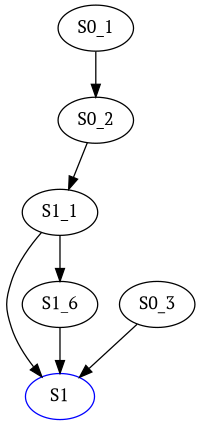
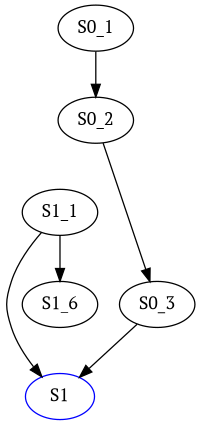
(80, 160) -> (124, 206)
(60, 344) -> none
